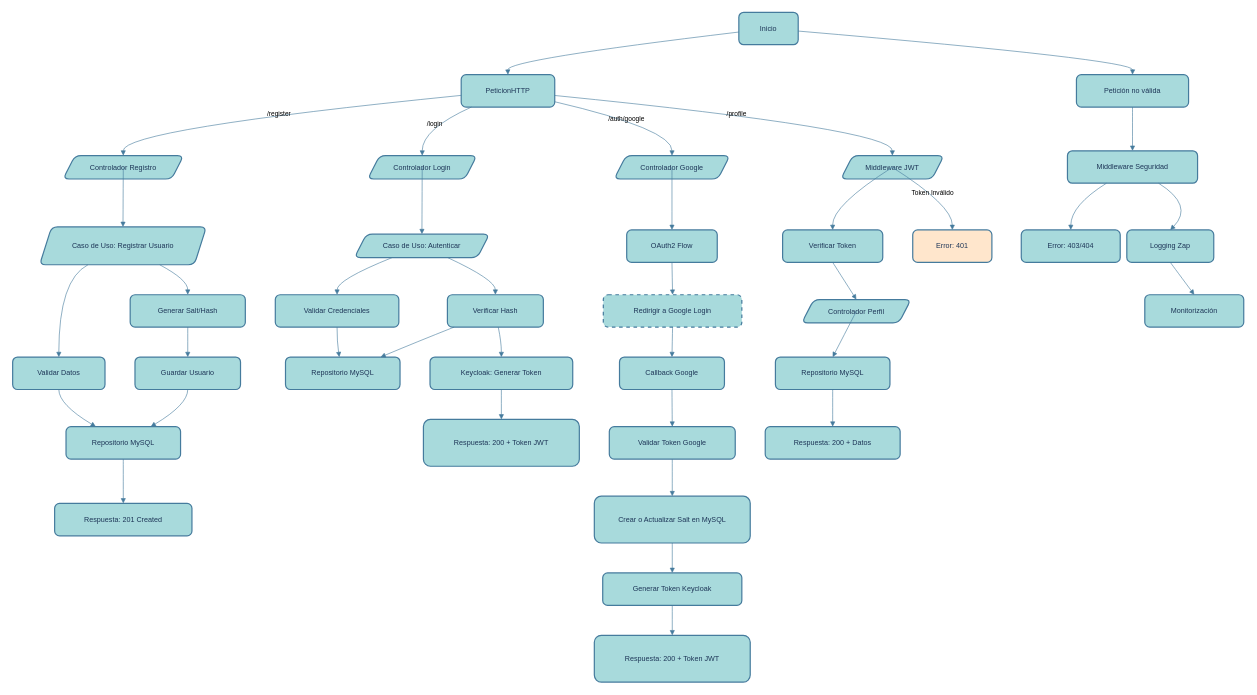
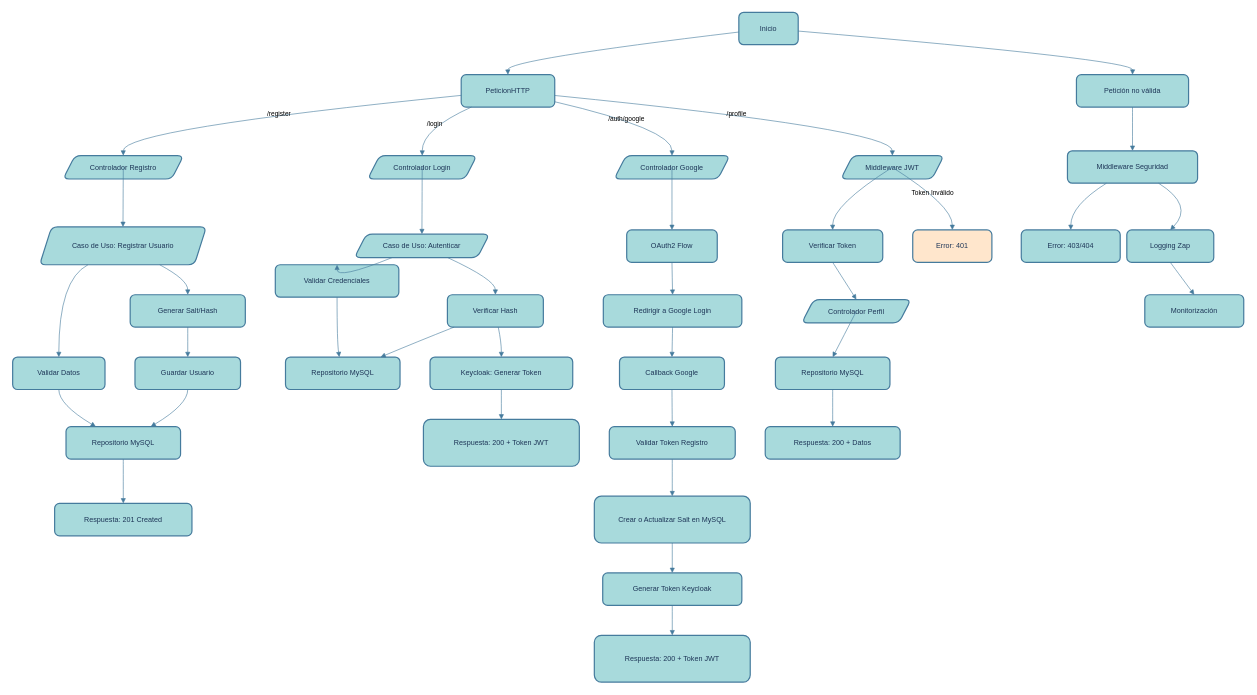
(337, 311) -> (337, 281)
(673, 311) -> (673, 311)
(672, 443) -> (672, 443)
